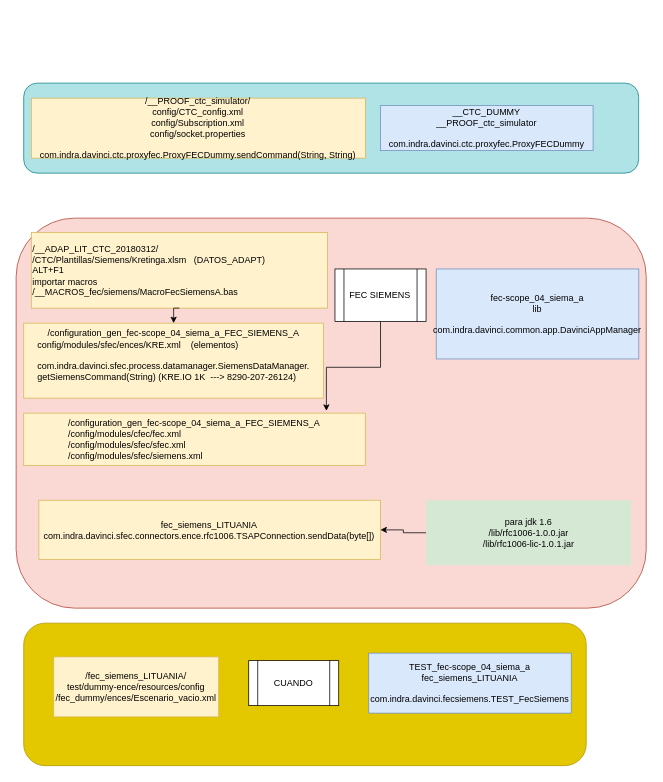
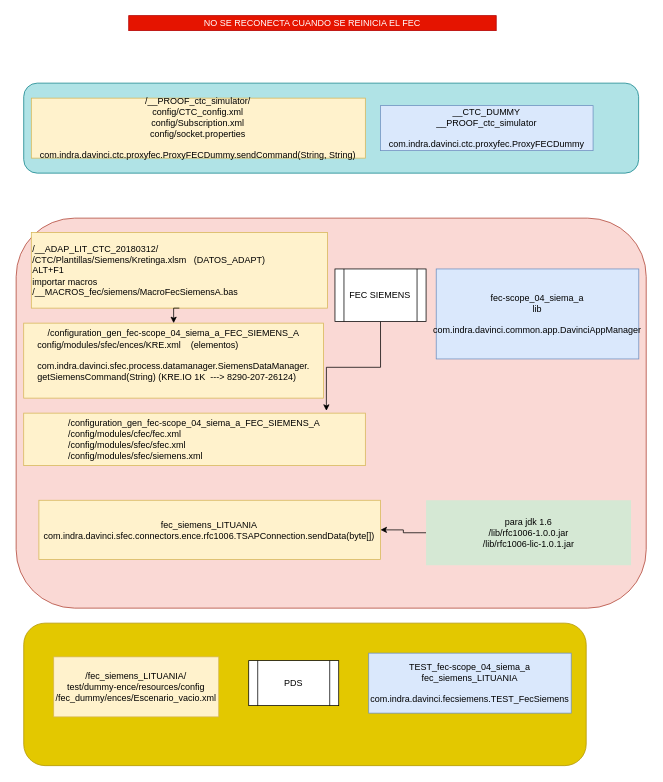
none -> (312, 23)
(294, 683) -> (294, 683)
